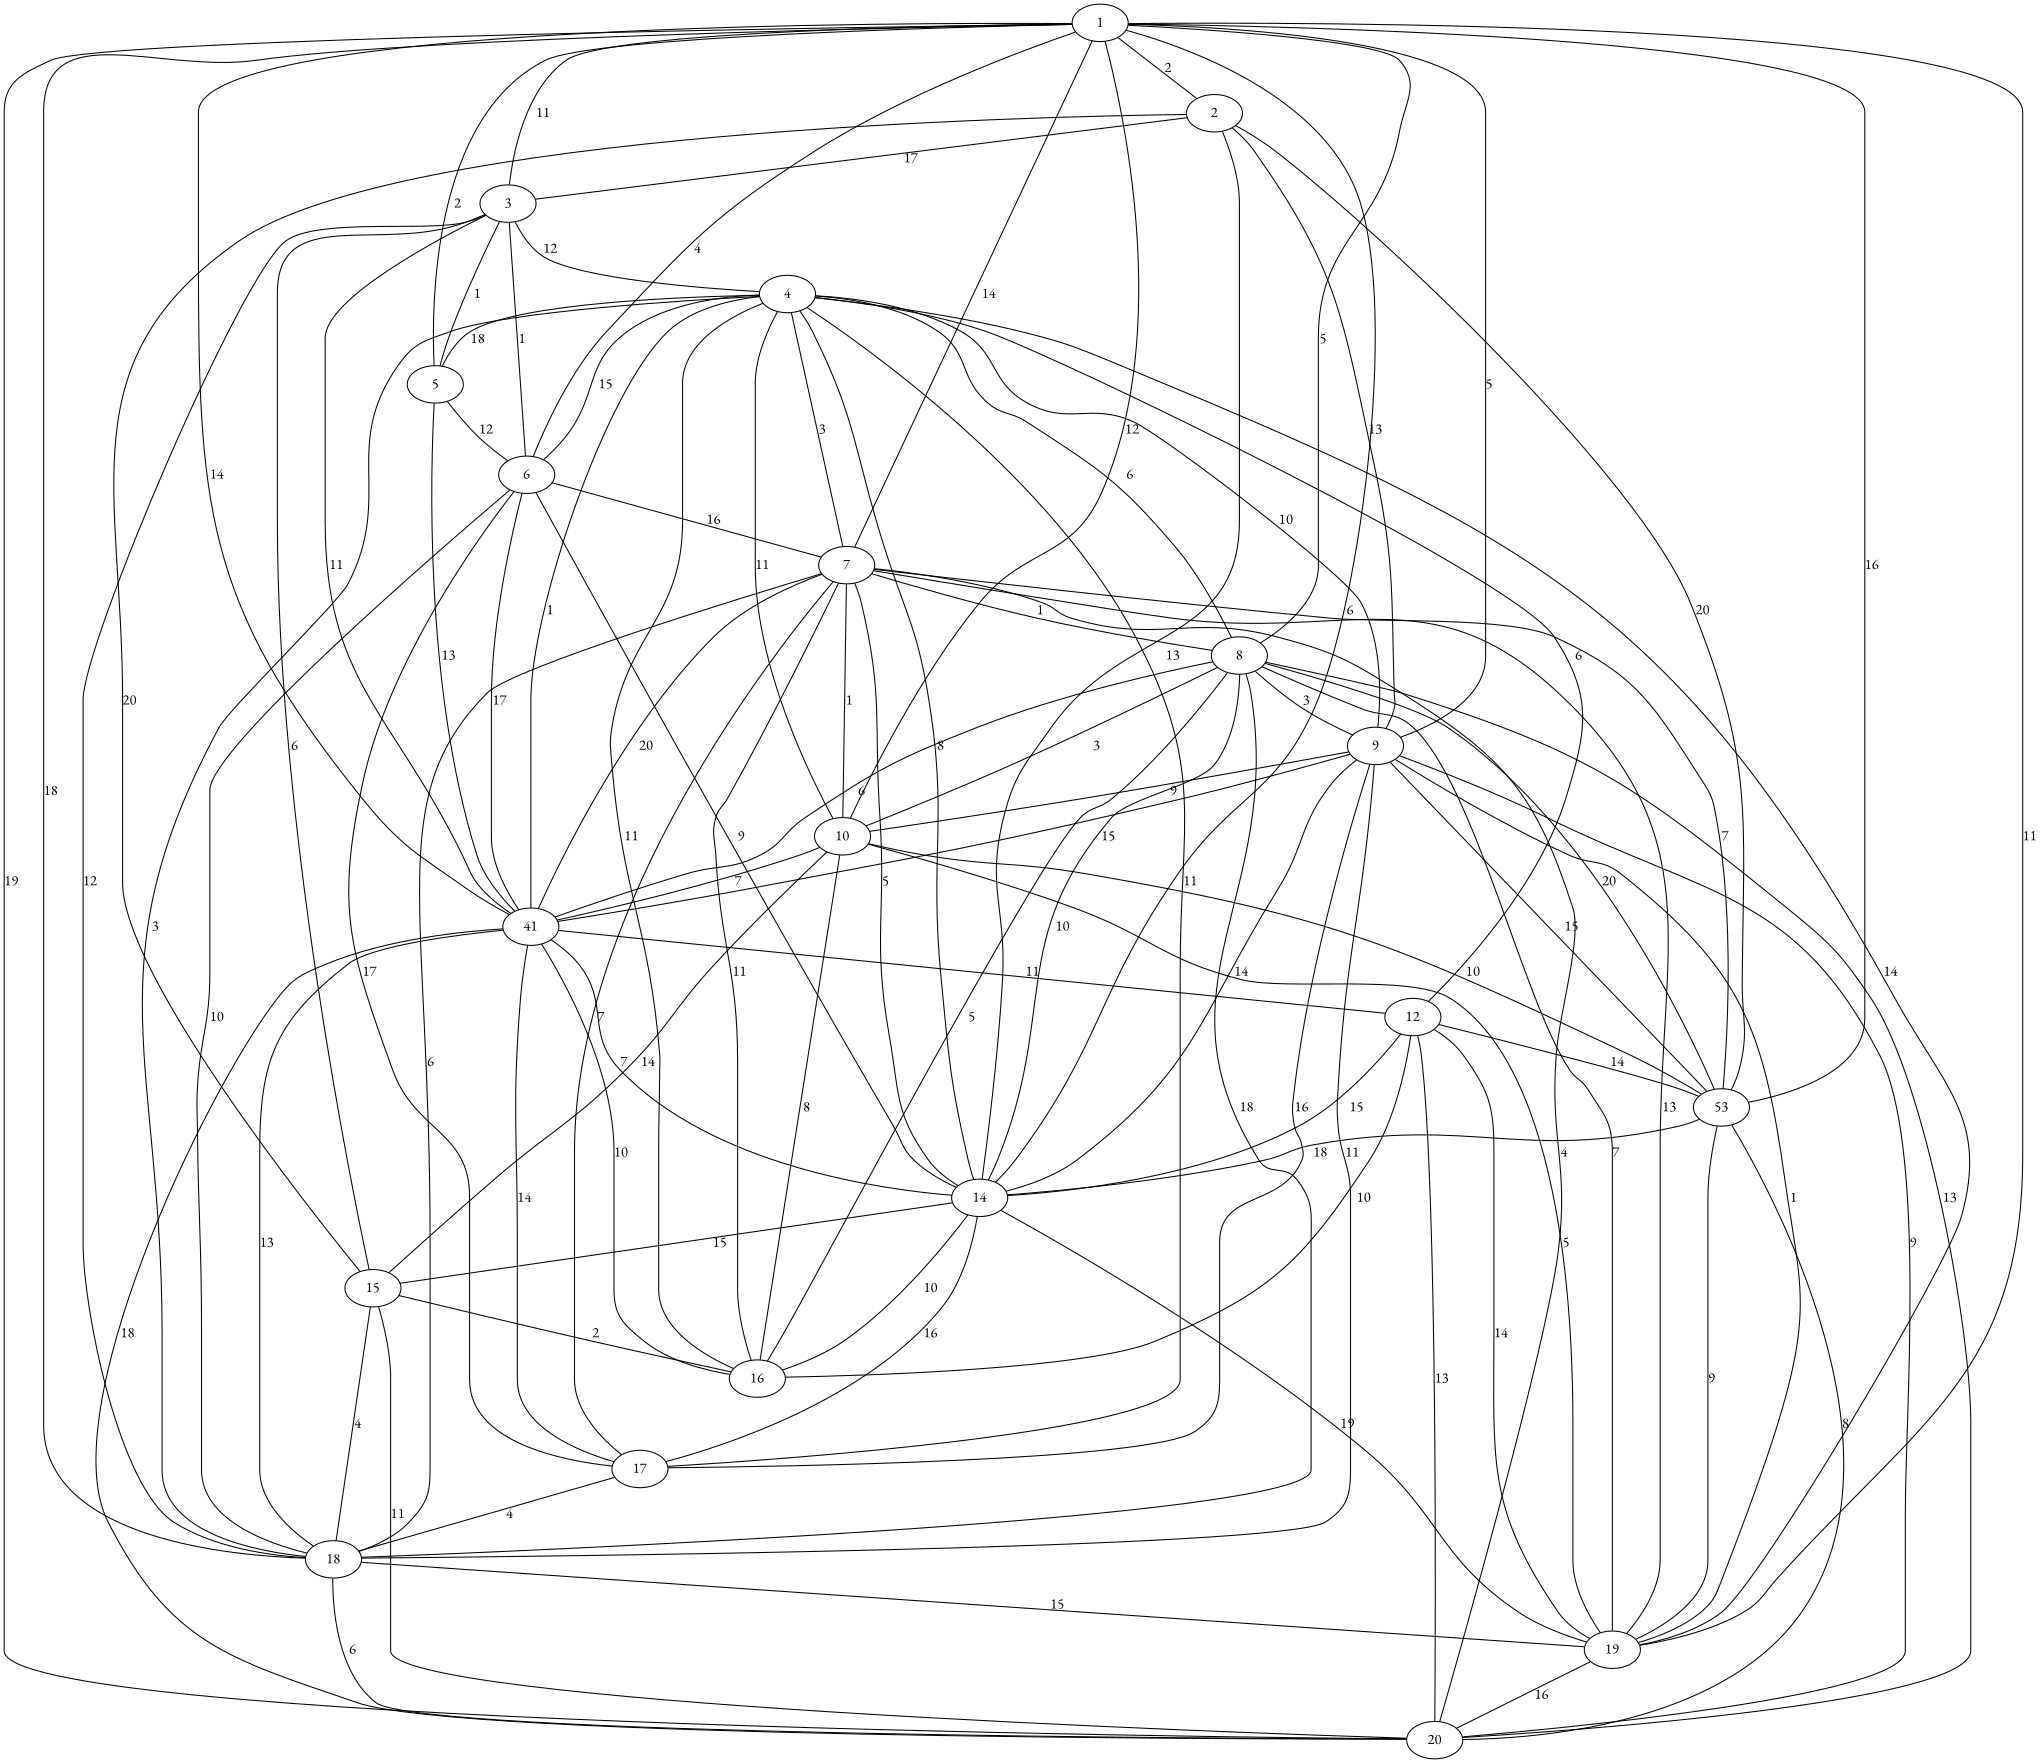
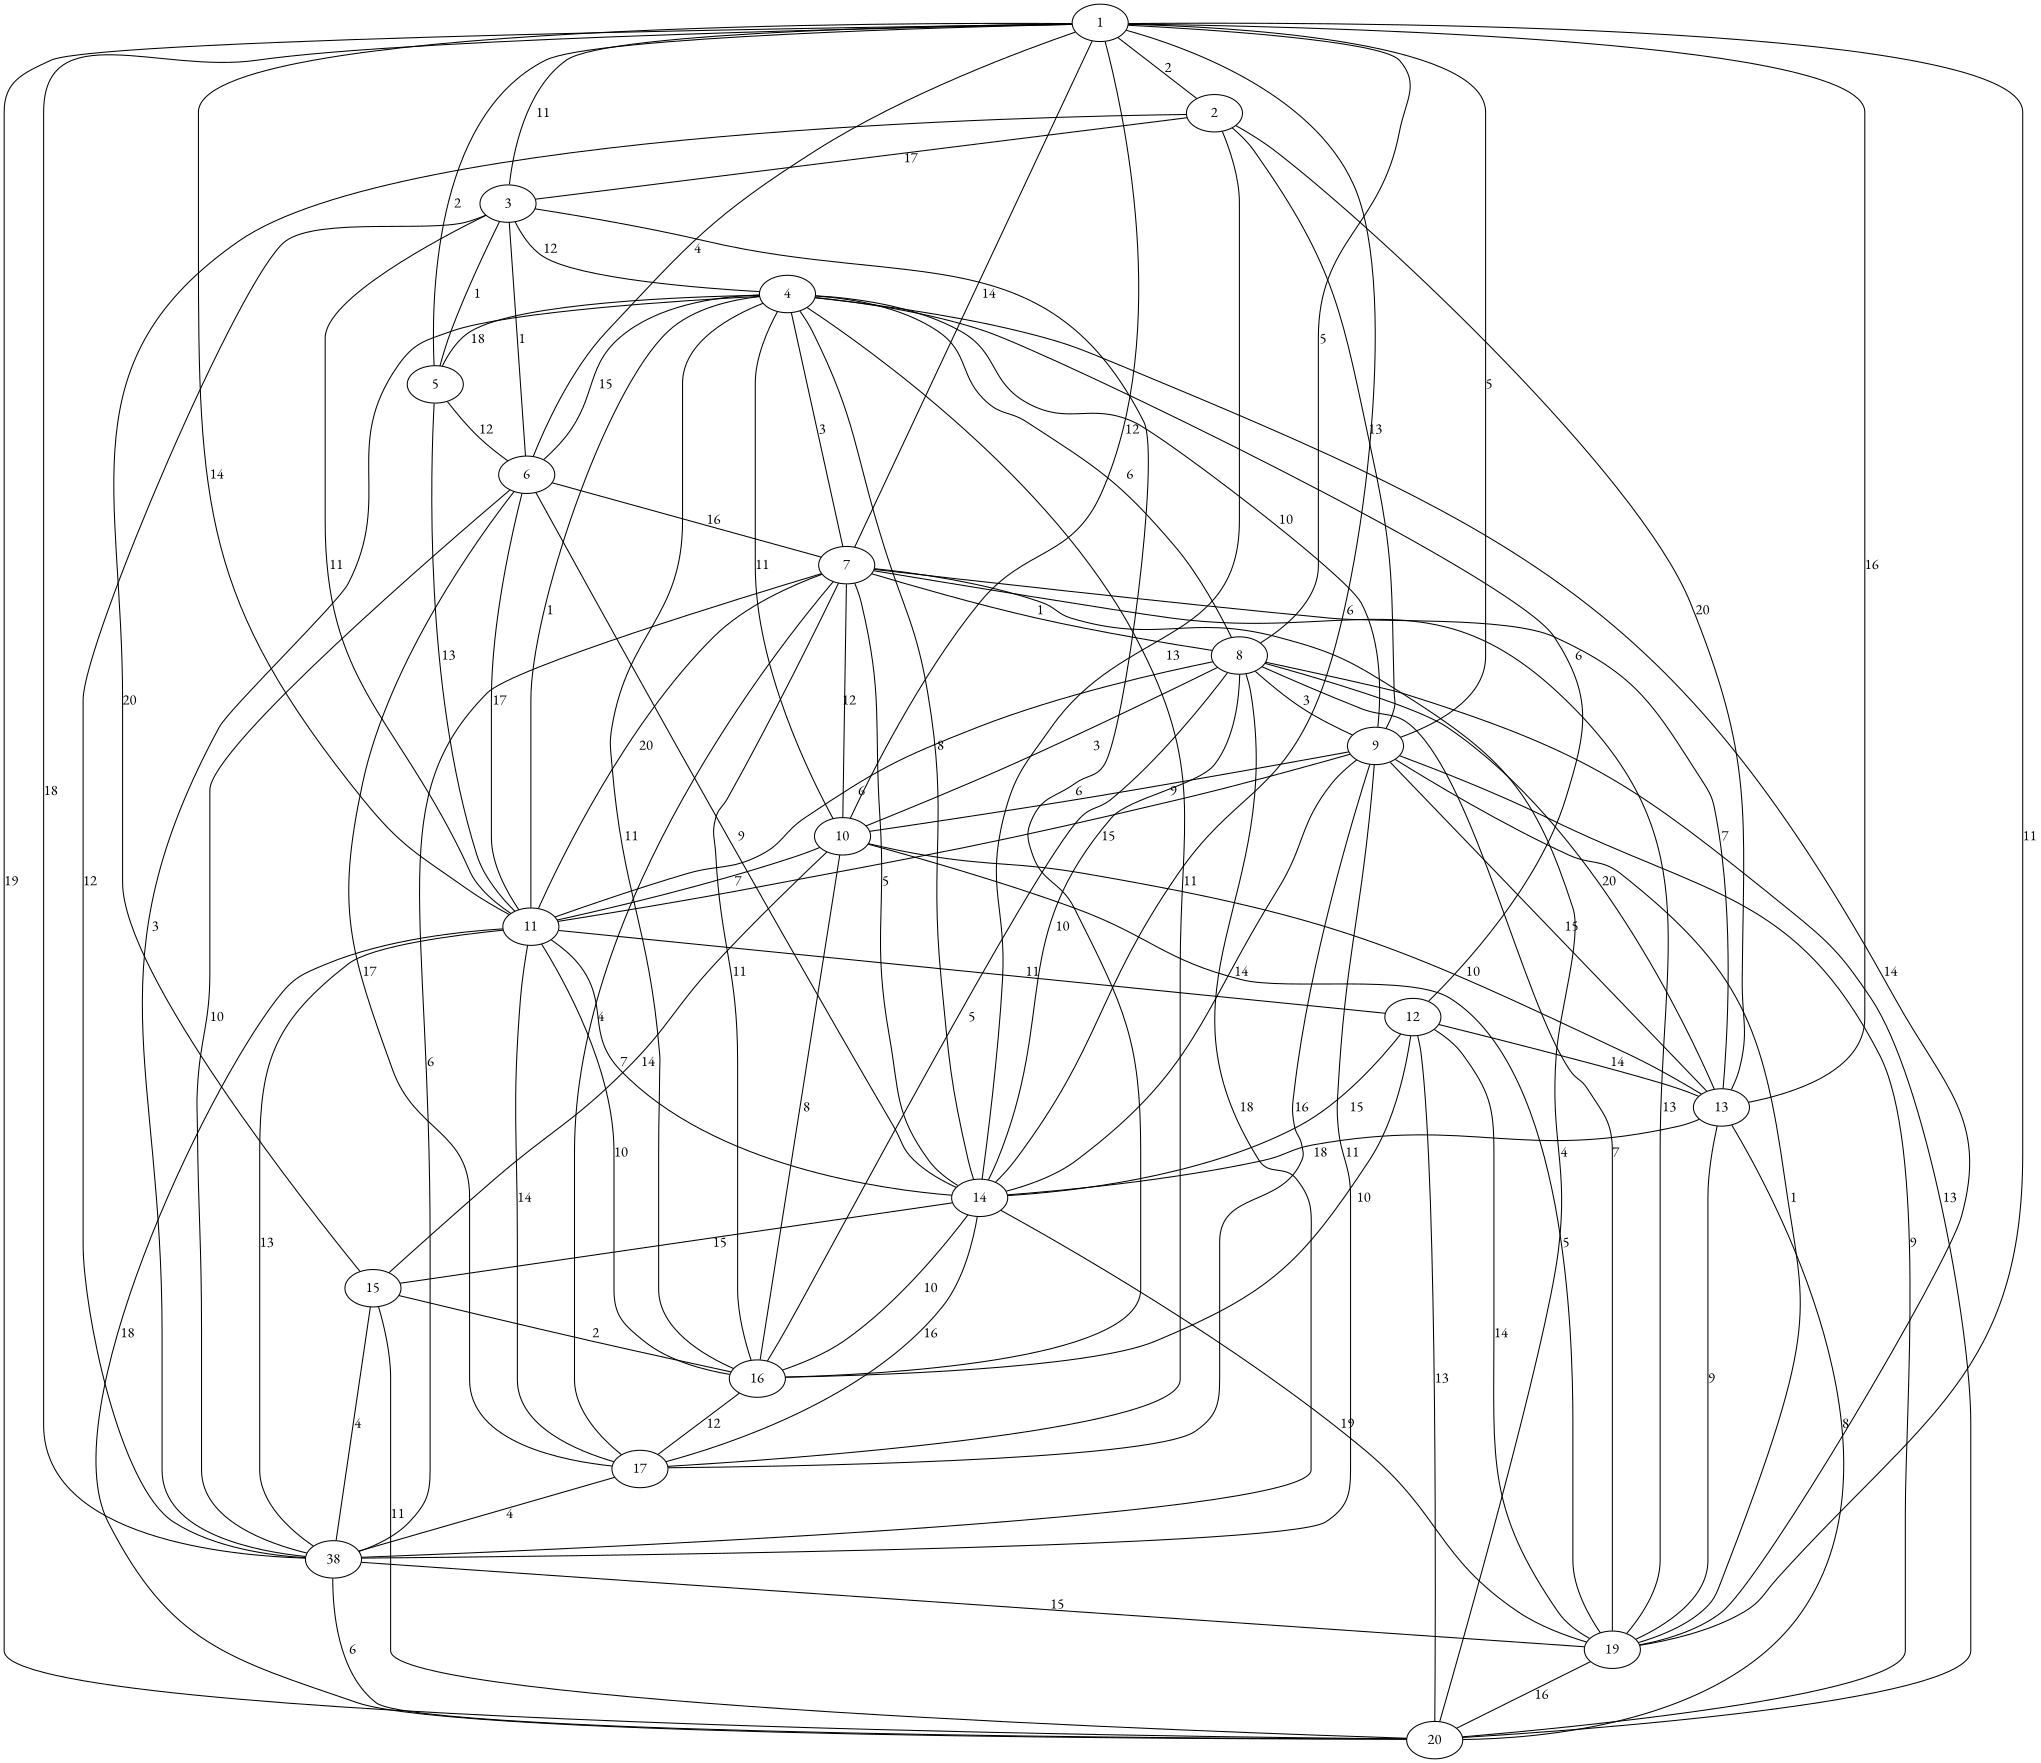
(280, 632) -> (1113, 742)
(849, 701) -> (849, 701)
(531, 927) -> (531, 927)
(601, 1017) -> (601, 1017)
(1721, 1107) -> (1721, 1107)
none -> (699, 1424)
(333, 1559) -> (333, 1559)
